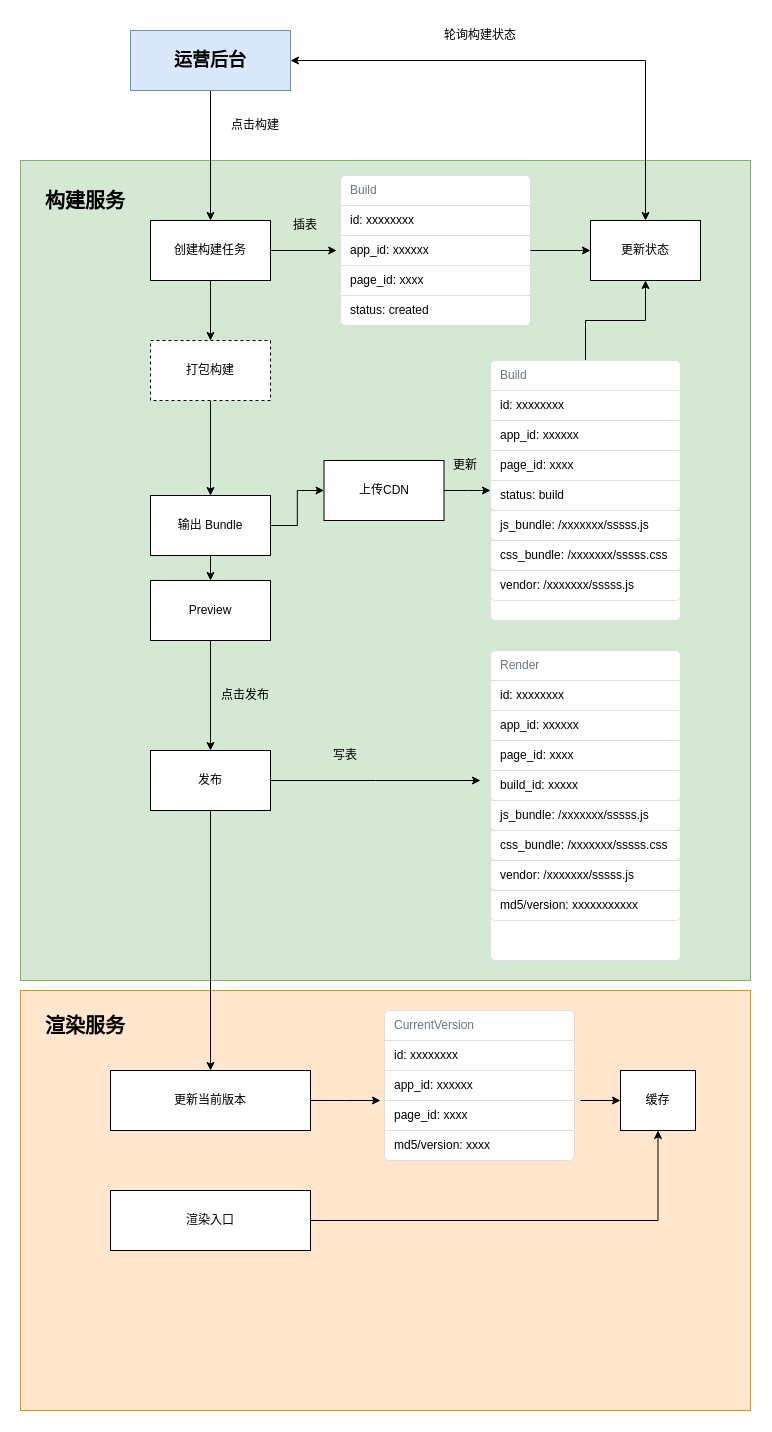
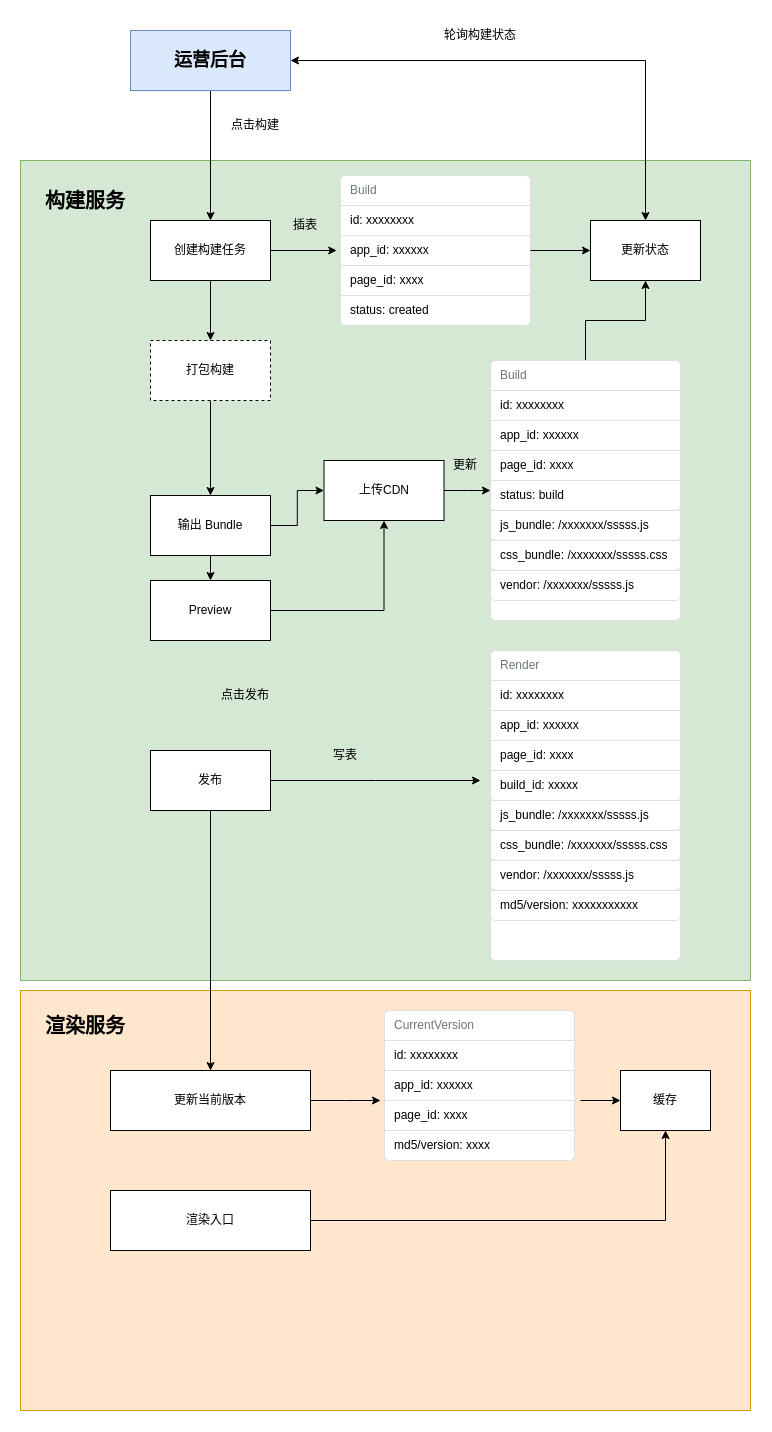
(211, 692) -> (328, 611)
(658, 1101) -> (666, 1101)
